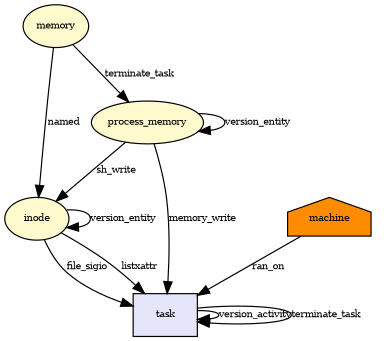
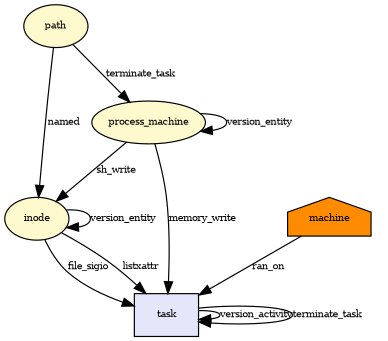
(56, 26) -> (56, 26)
(147, 122) -> (149, 122)
